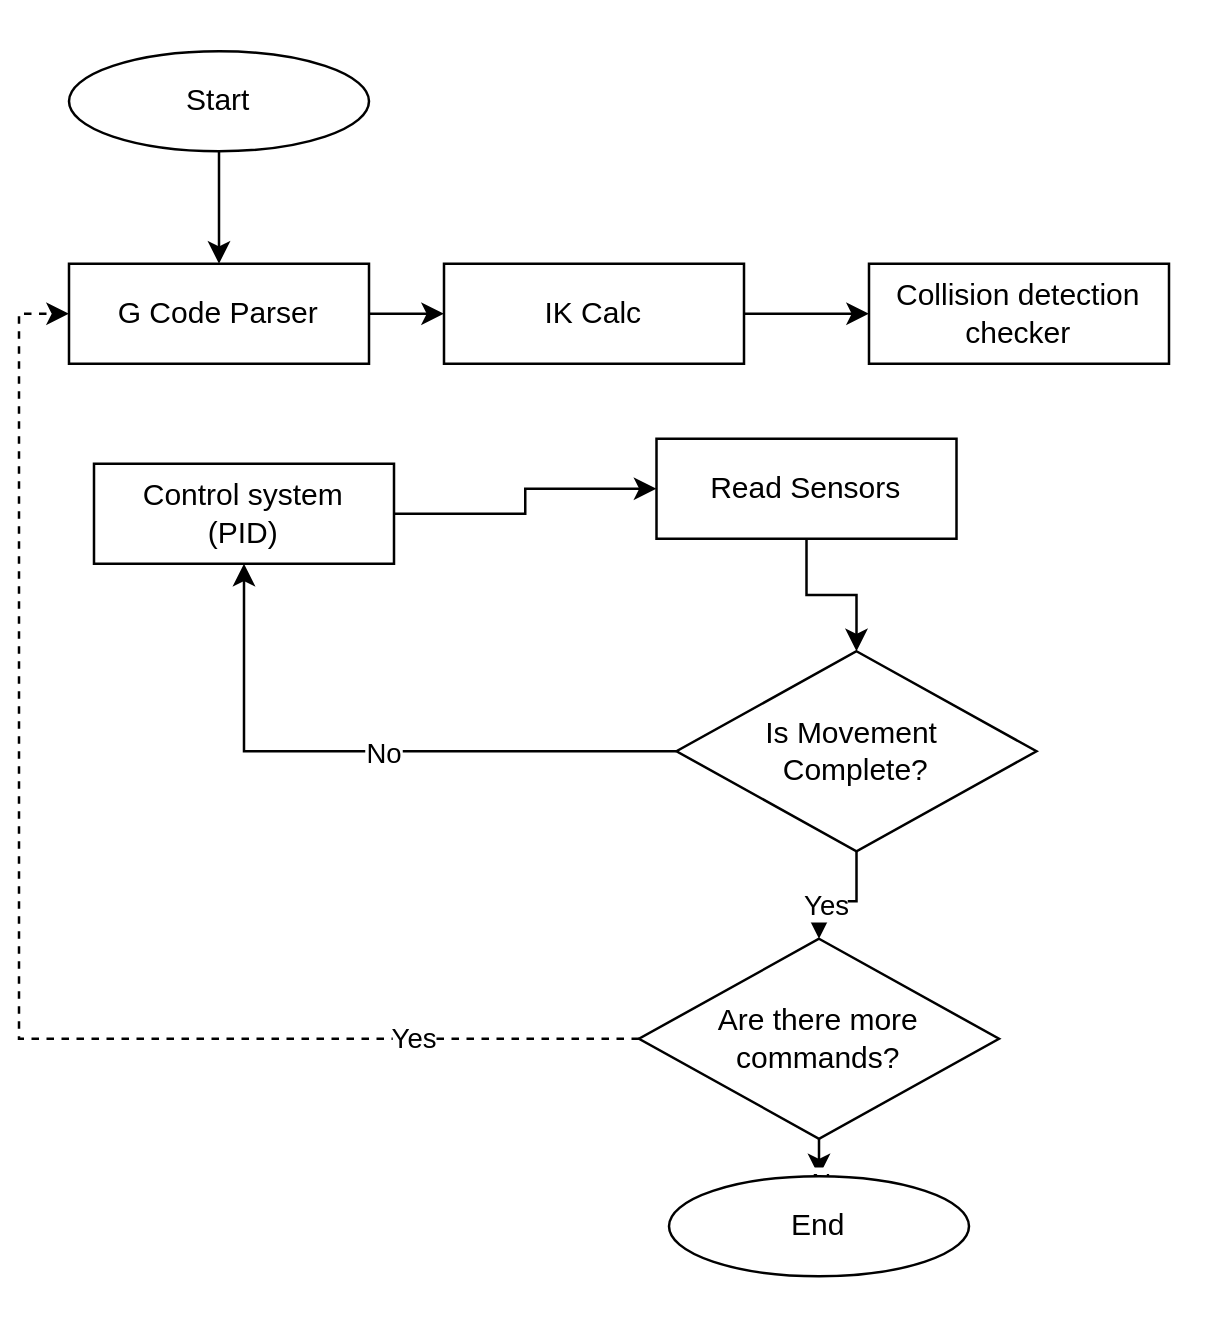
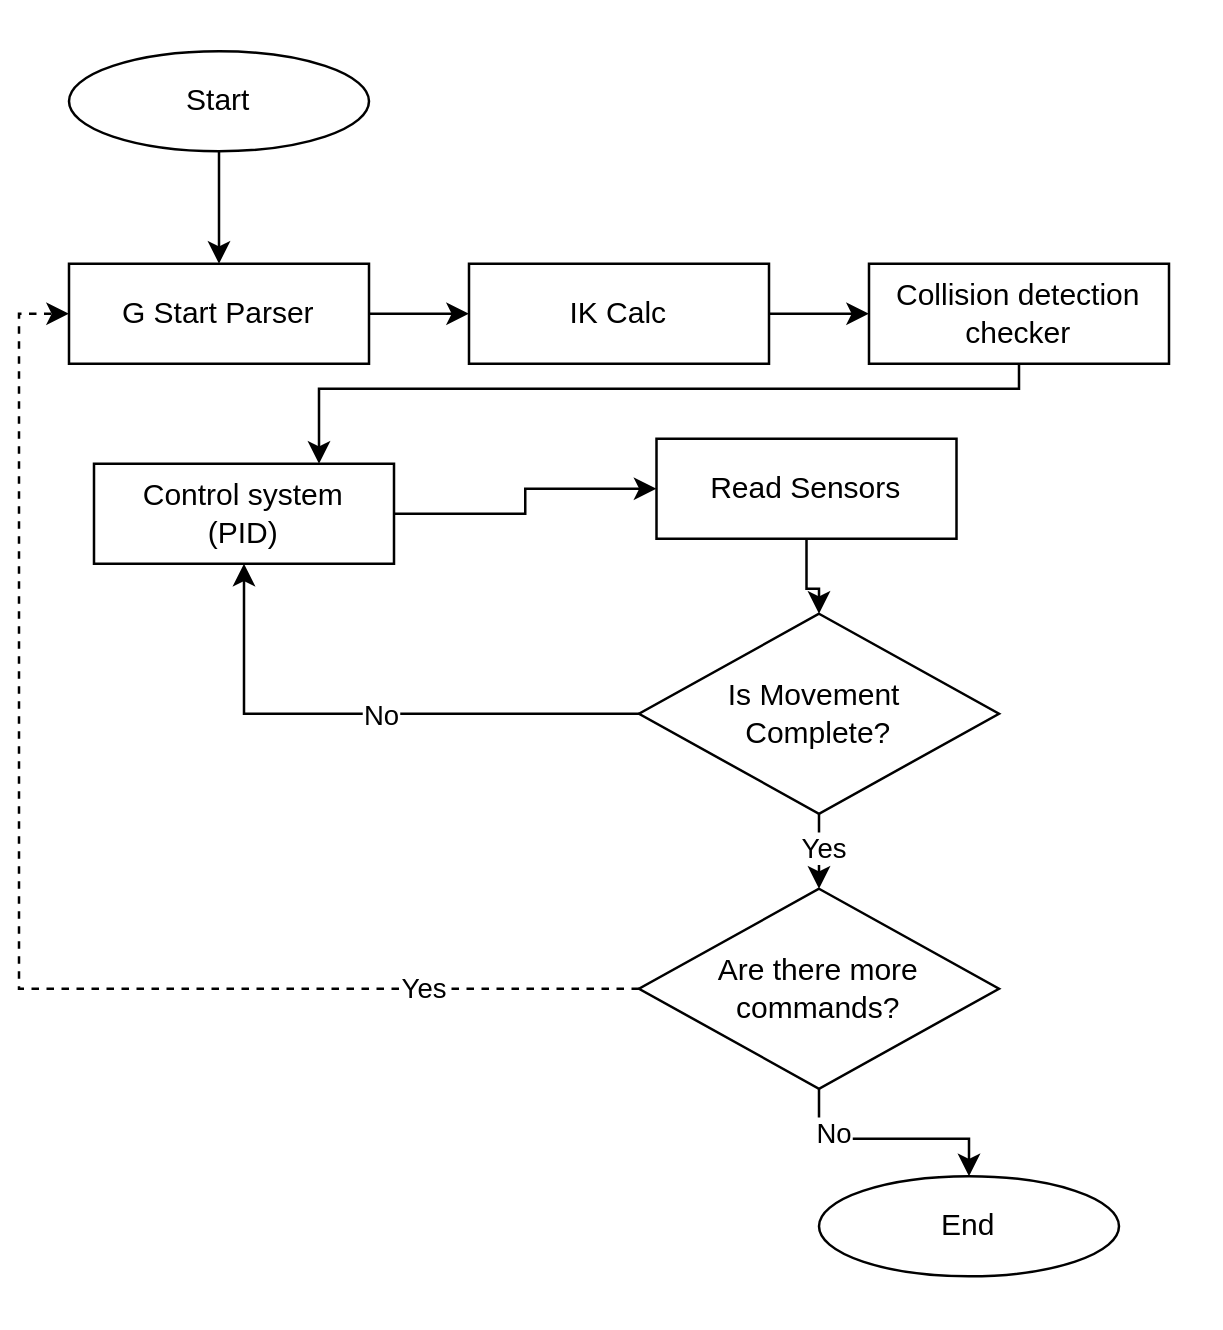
(219, 314) -> (219, 314)
(594, 314) -> (619, 314)
none -> (652, 389)
(856, 751) -> (819, 714)
(819, 1039) -> (819, 989)
(819, 1226) -> (969, 1226)
